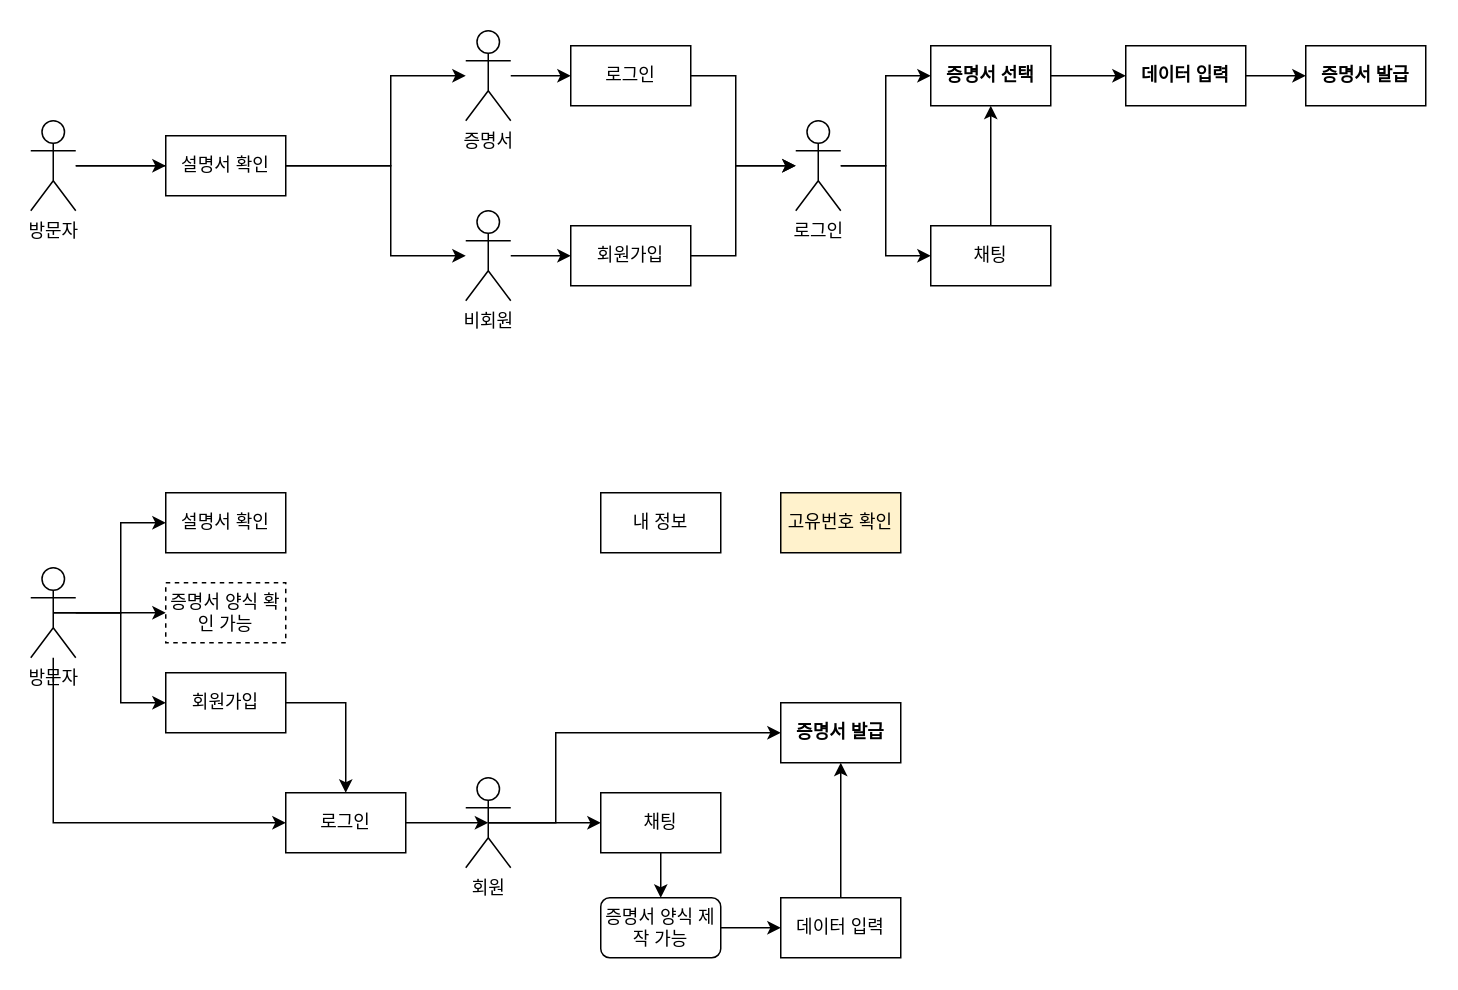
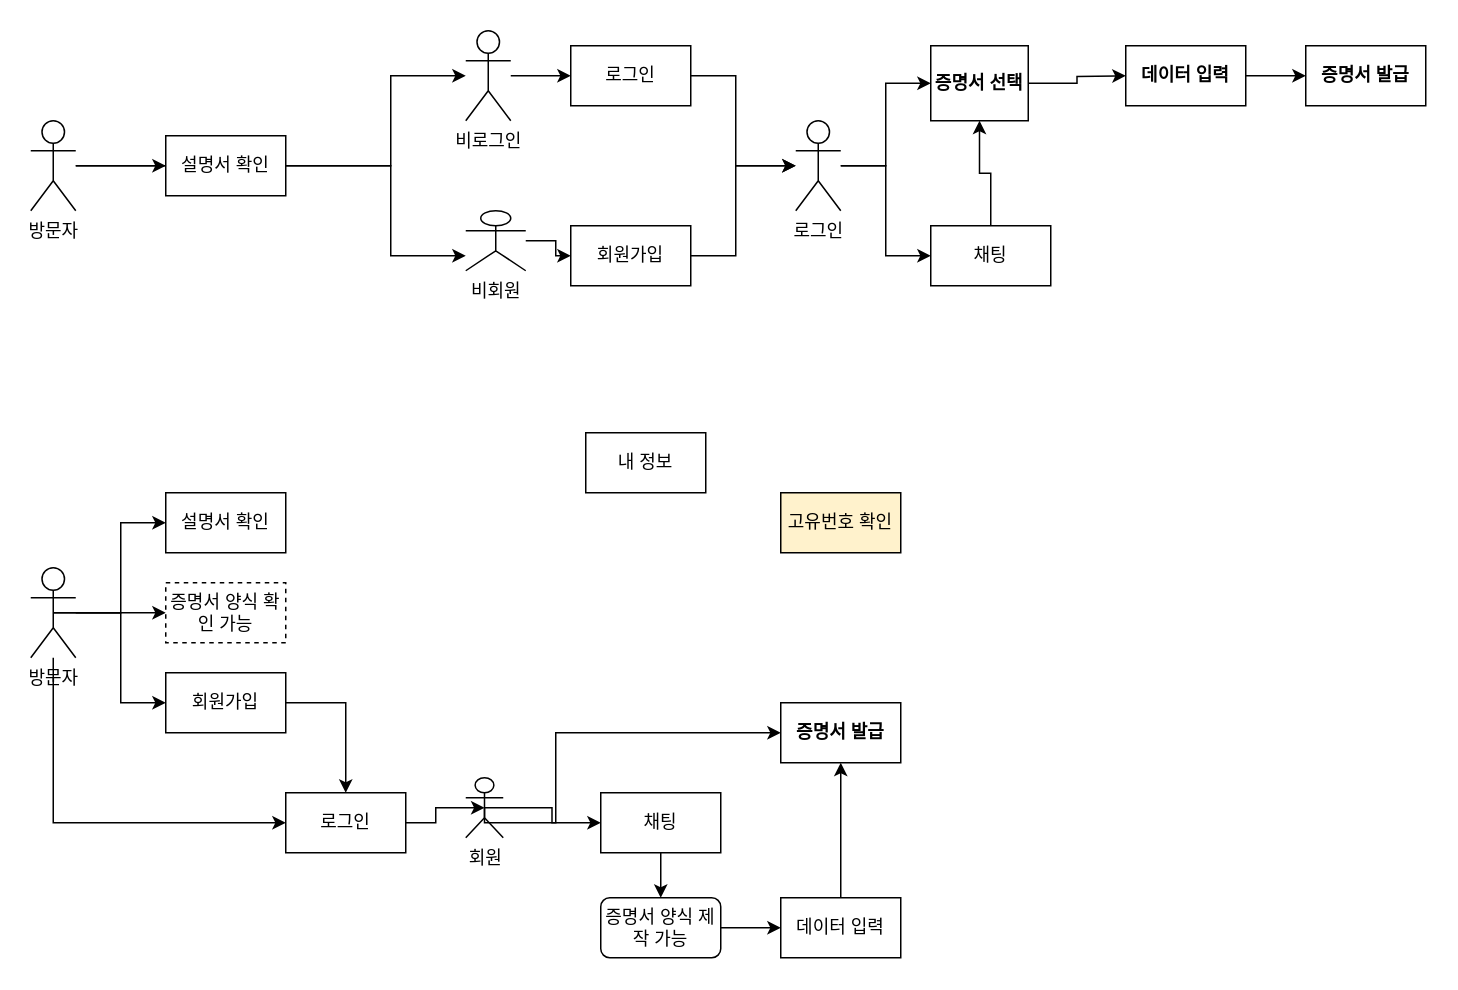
(991, 76) -> (980, 83)
(489, 142) -> (489, 142)
(488, 256) -> (496, 241)
(661, 523) -> (646, 463)
(488, 823) -> (485, 808)
